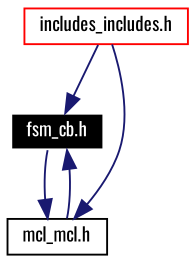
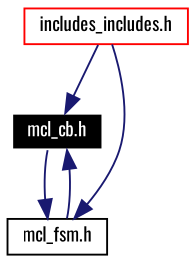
(57, 132) -> (57, 132)
(57, 237) -> (57, 237)
